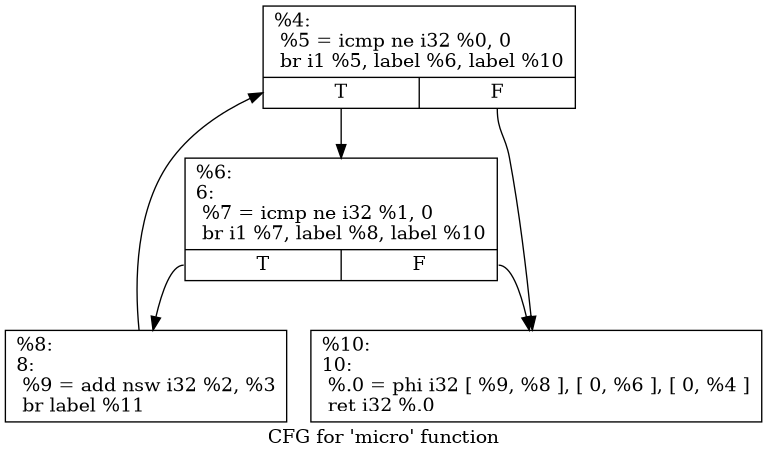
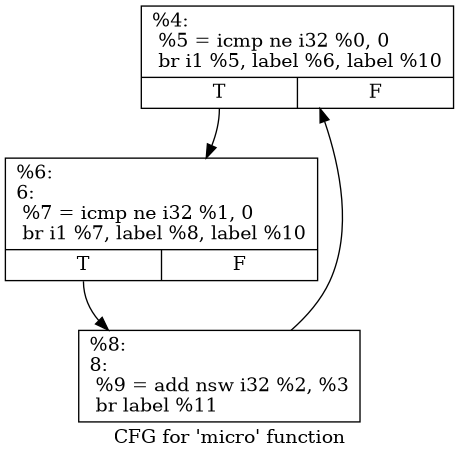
(536, 376) -> none
